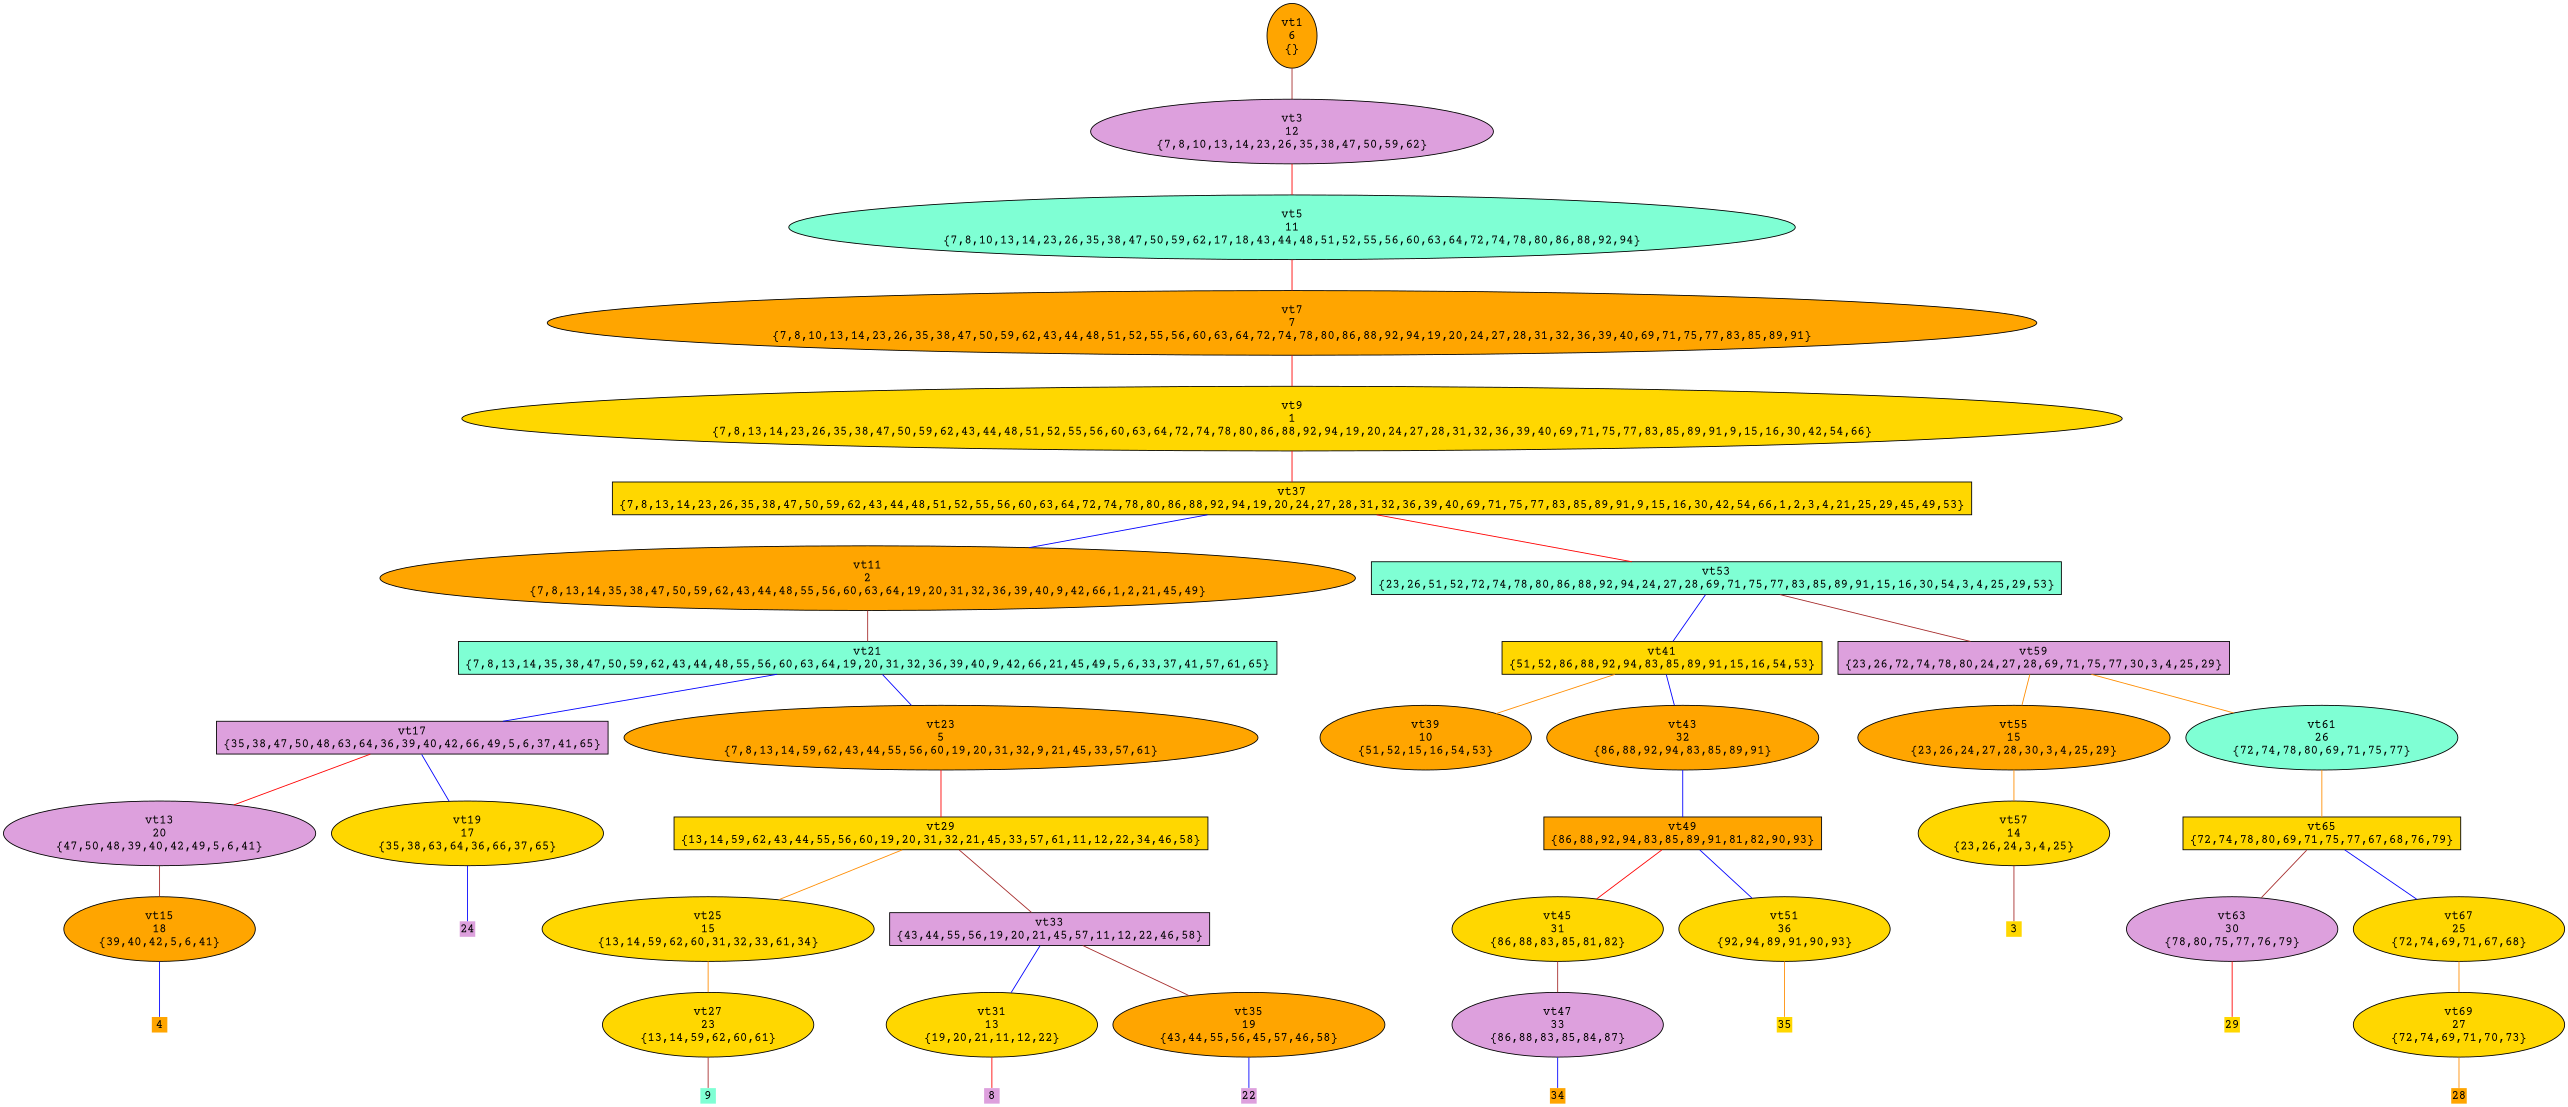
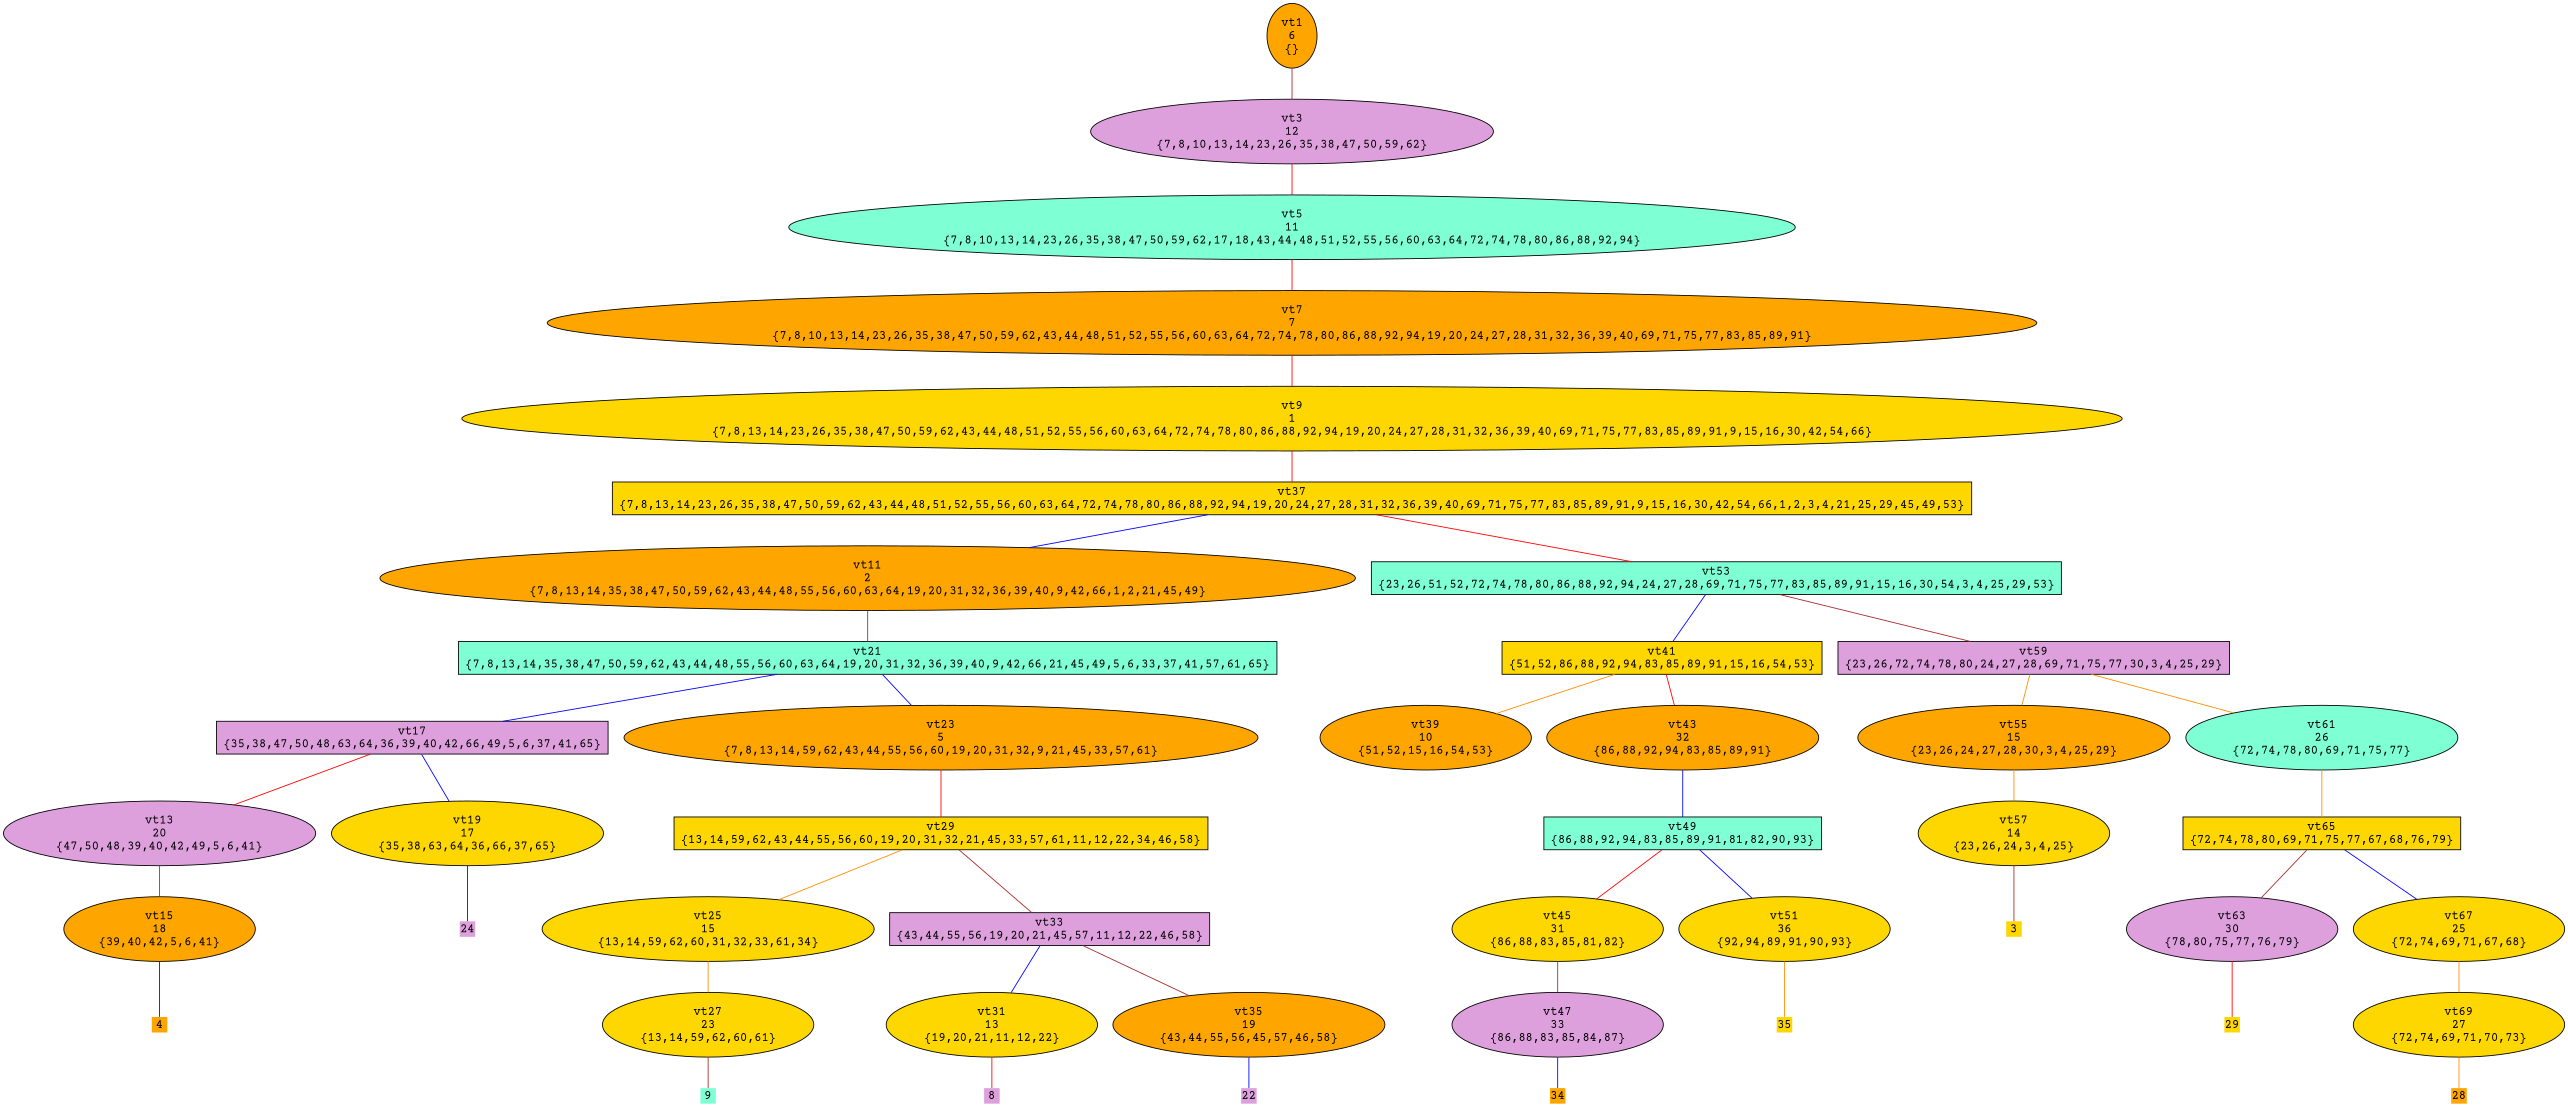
(1670, 690) -> (1670, 690)
(1683, 833) -> (1683, 833)
